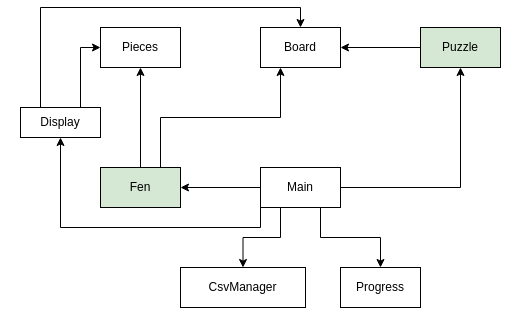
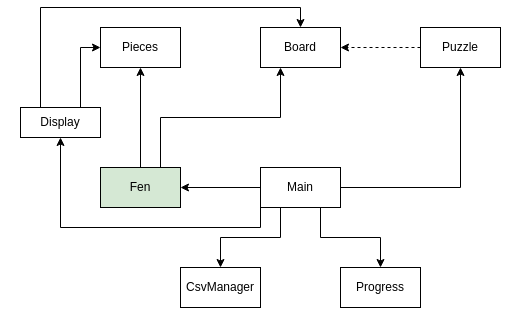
(383, 48) -> (383, 48)
(461, 48) -> (461, 48)
(243, 288) -> (221, 288)
